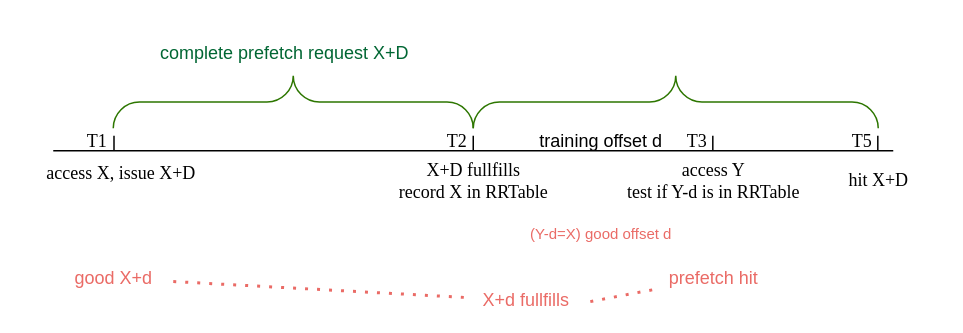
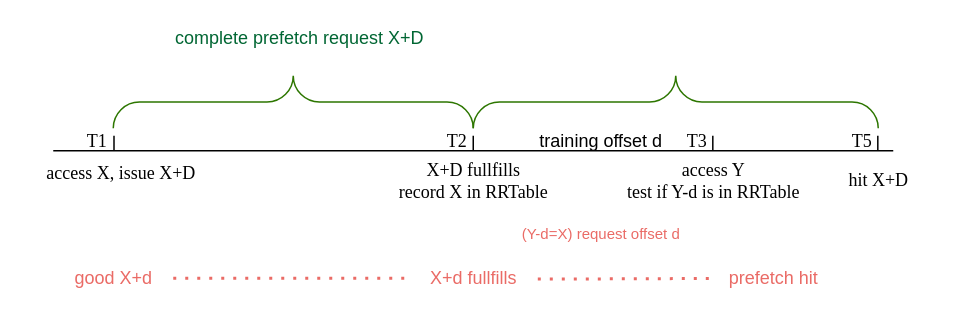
(284, 53) -> (299, 38)
(602, 233) -> (602, 233)
(713, 278) -> (773, 278)
(526, 301) -> (473, 278)
